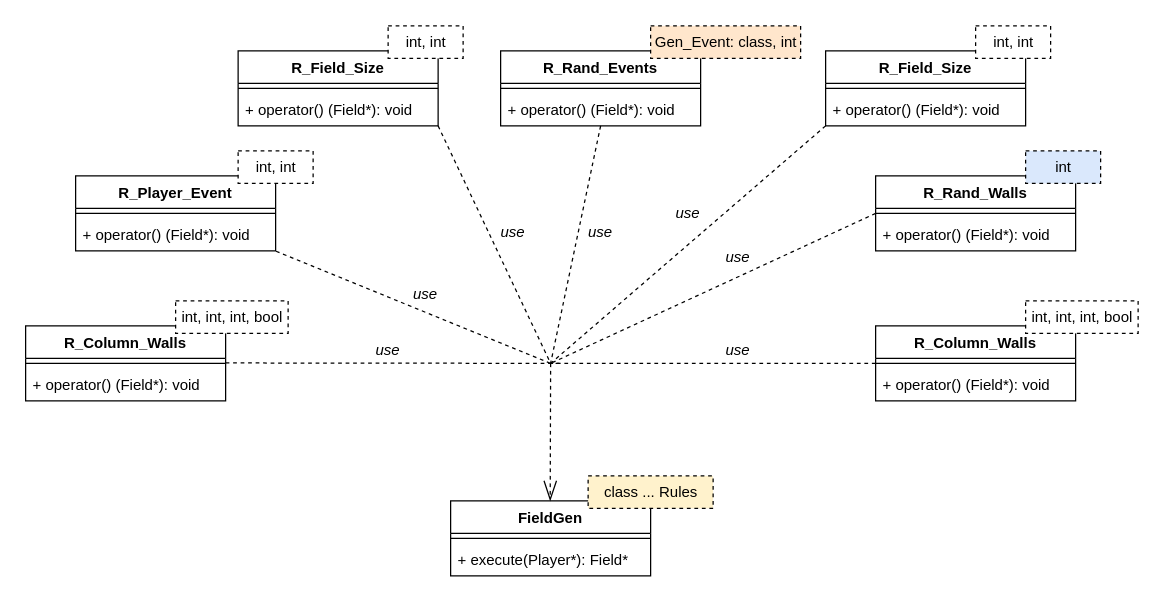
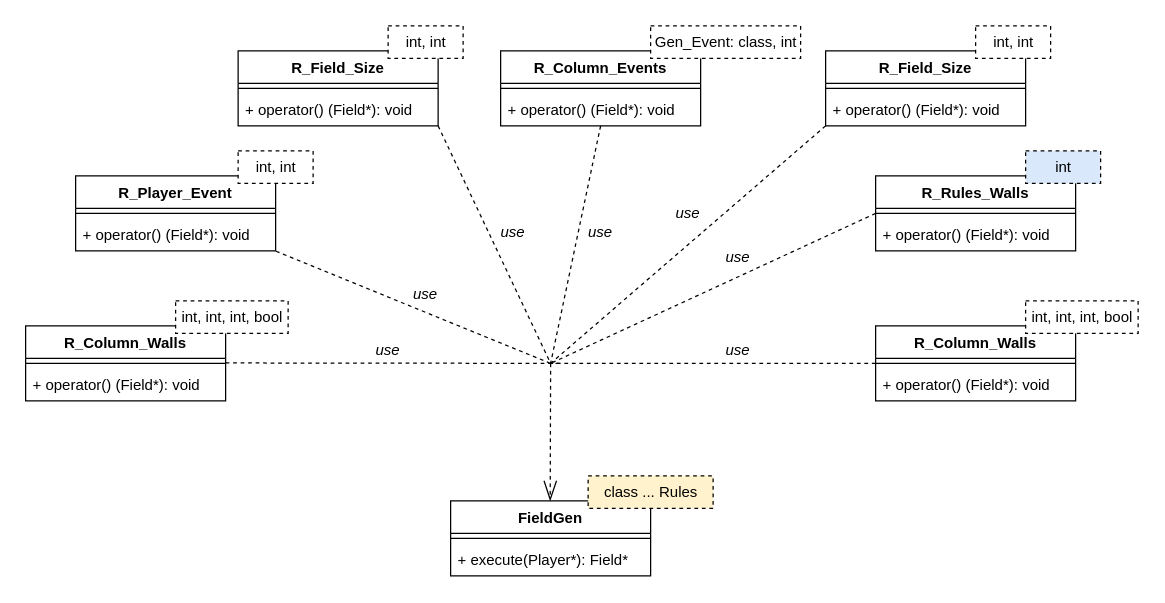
(726, 42) -> (726, 42)
(600, 68) -> (600, 68)
(975, 193) -> (975, 193)
